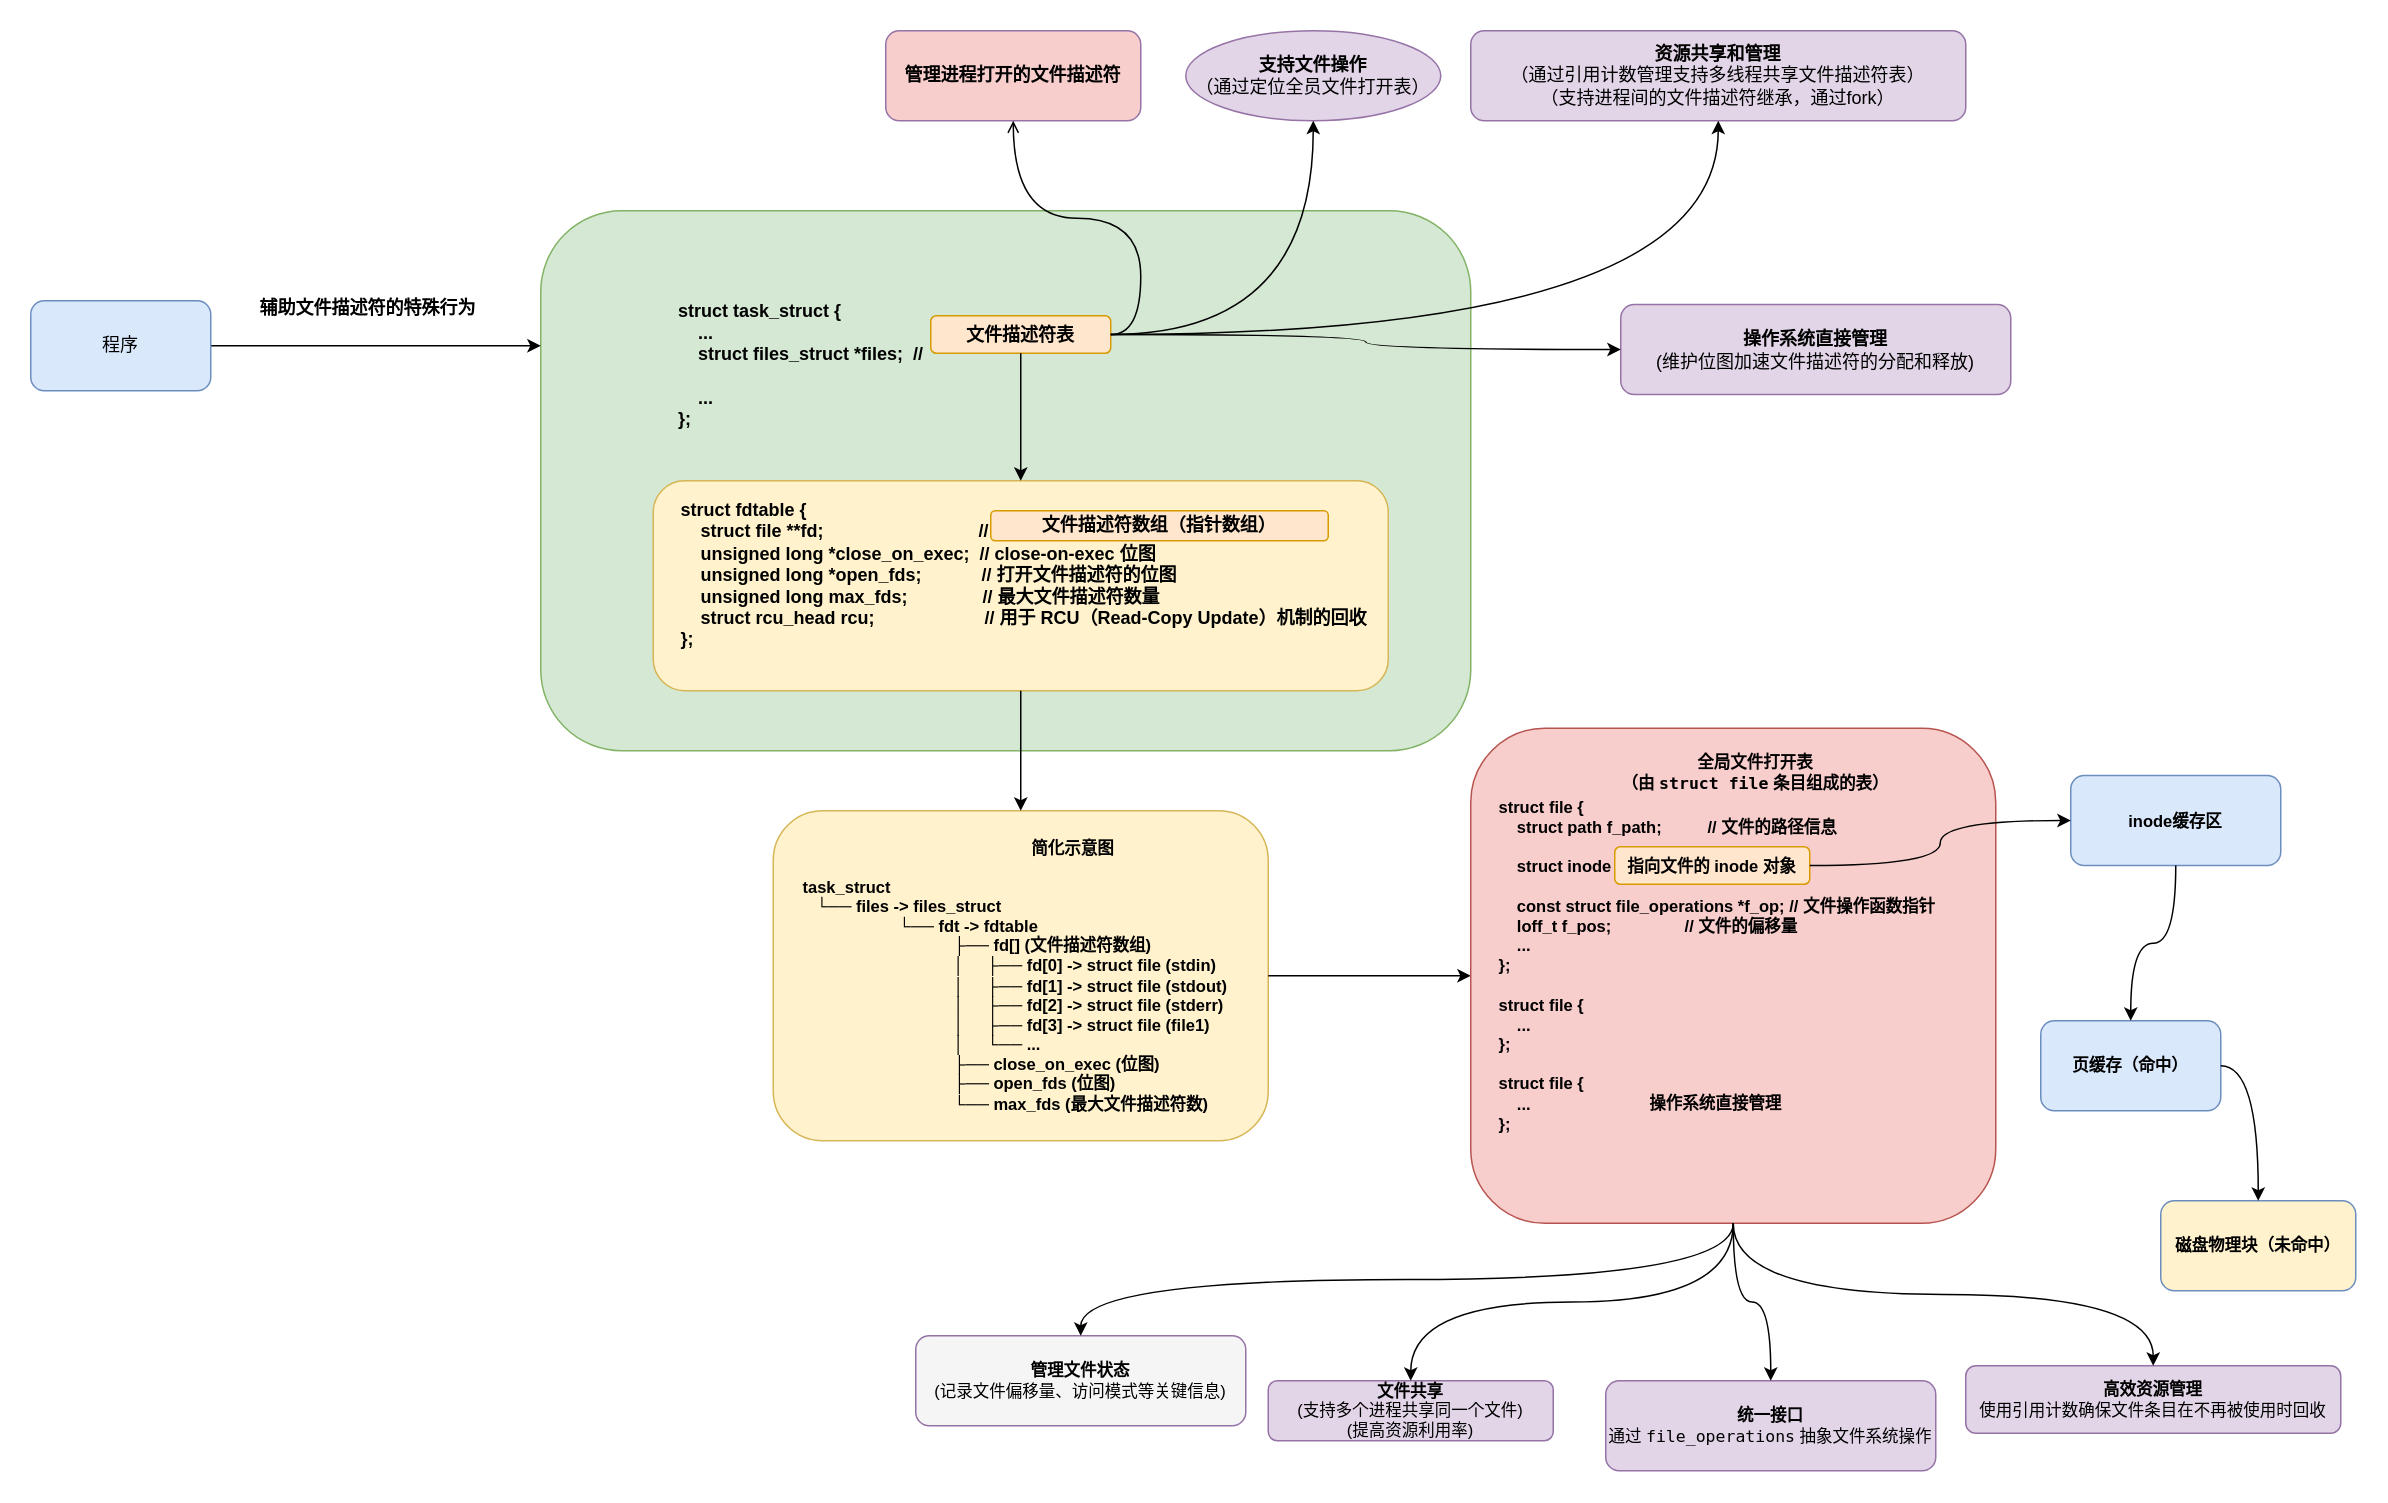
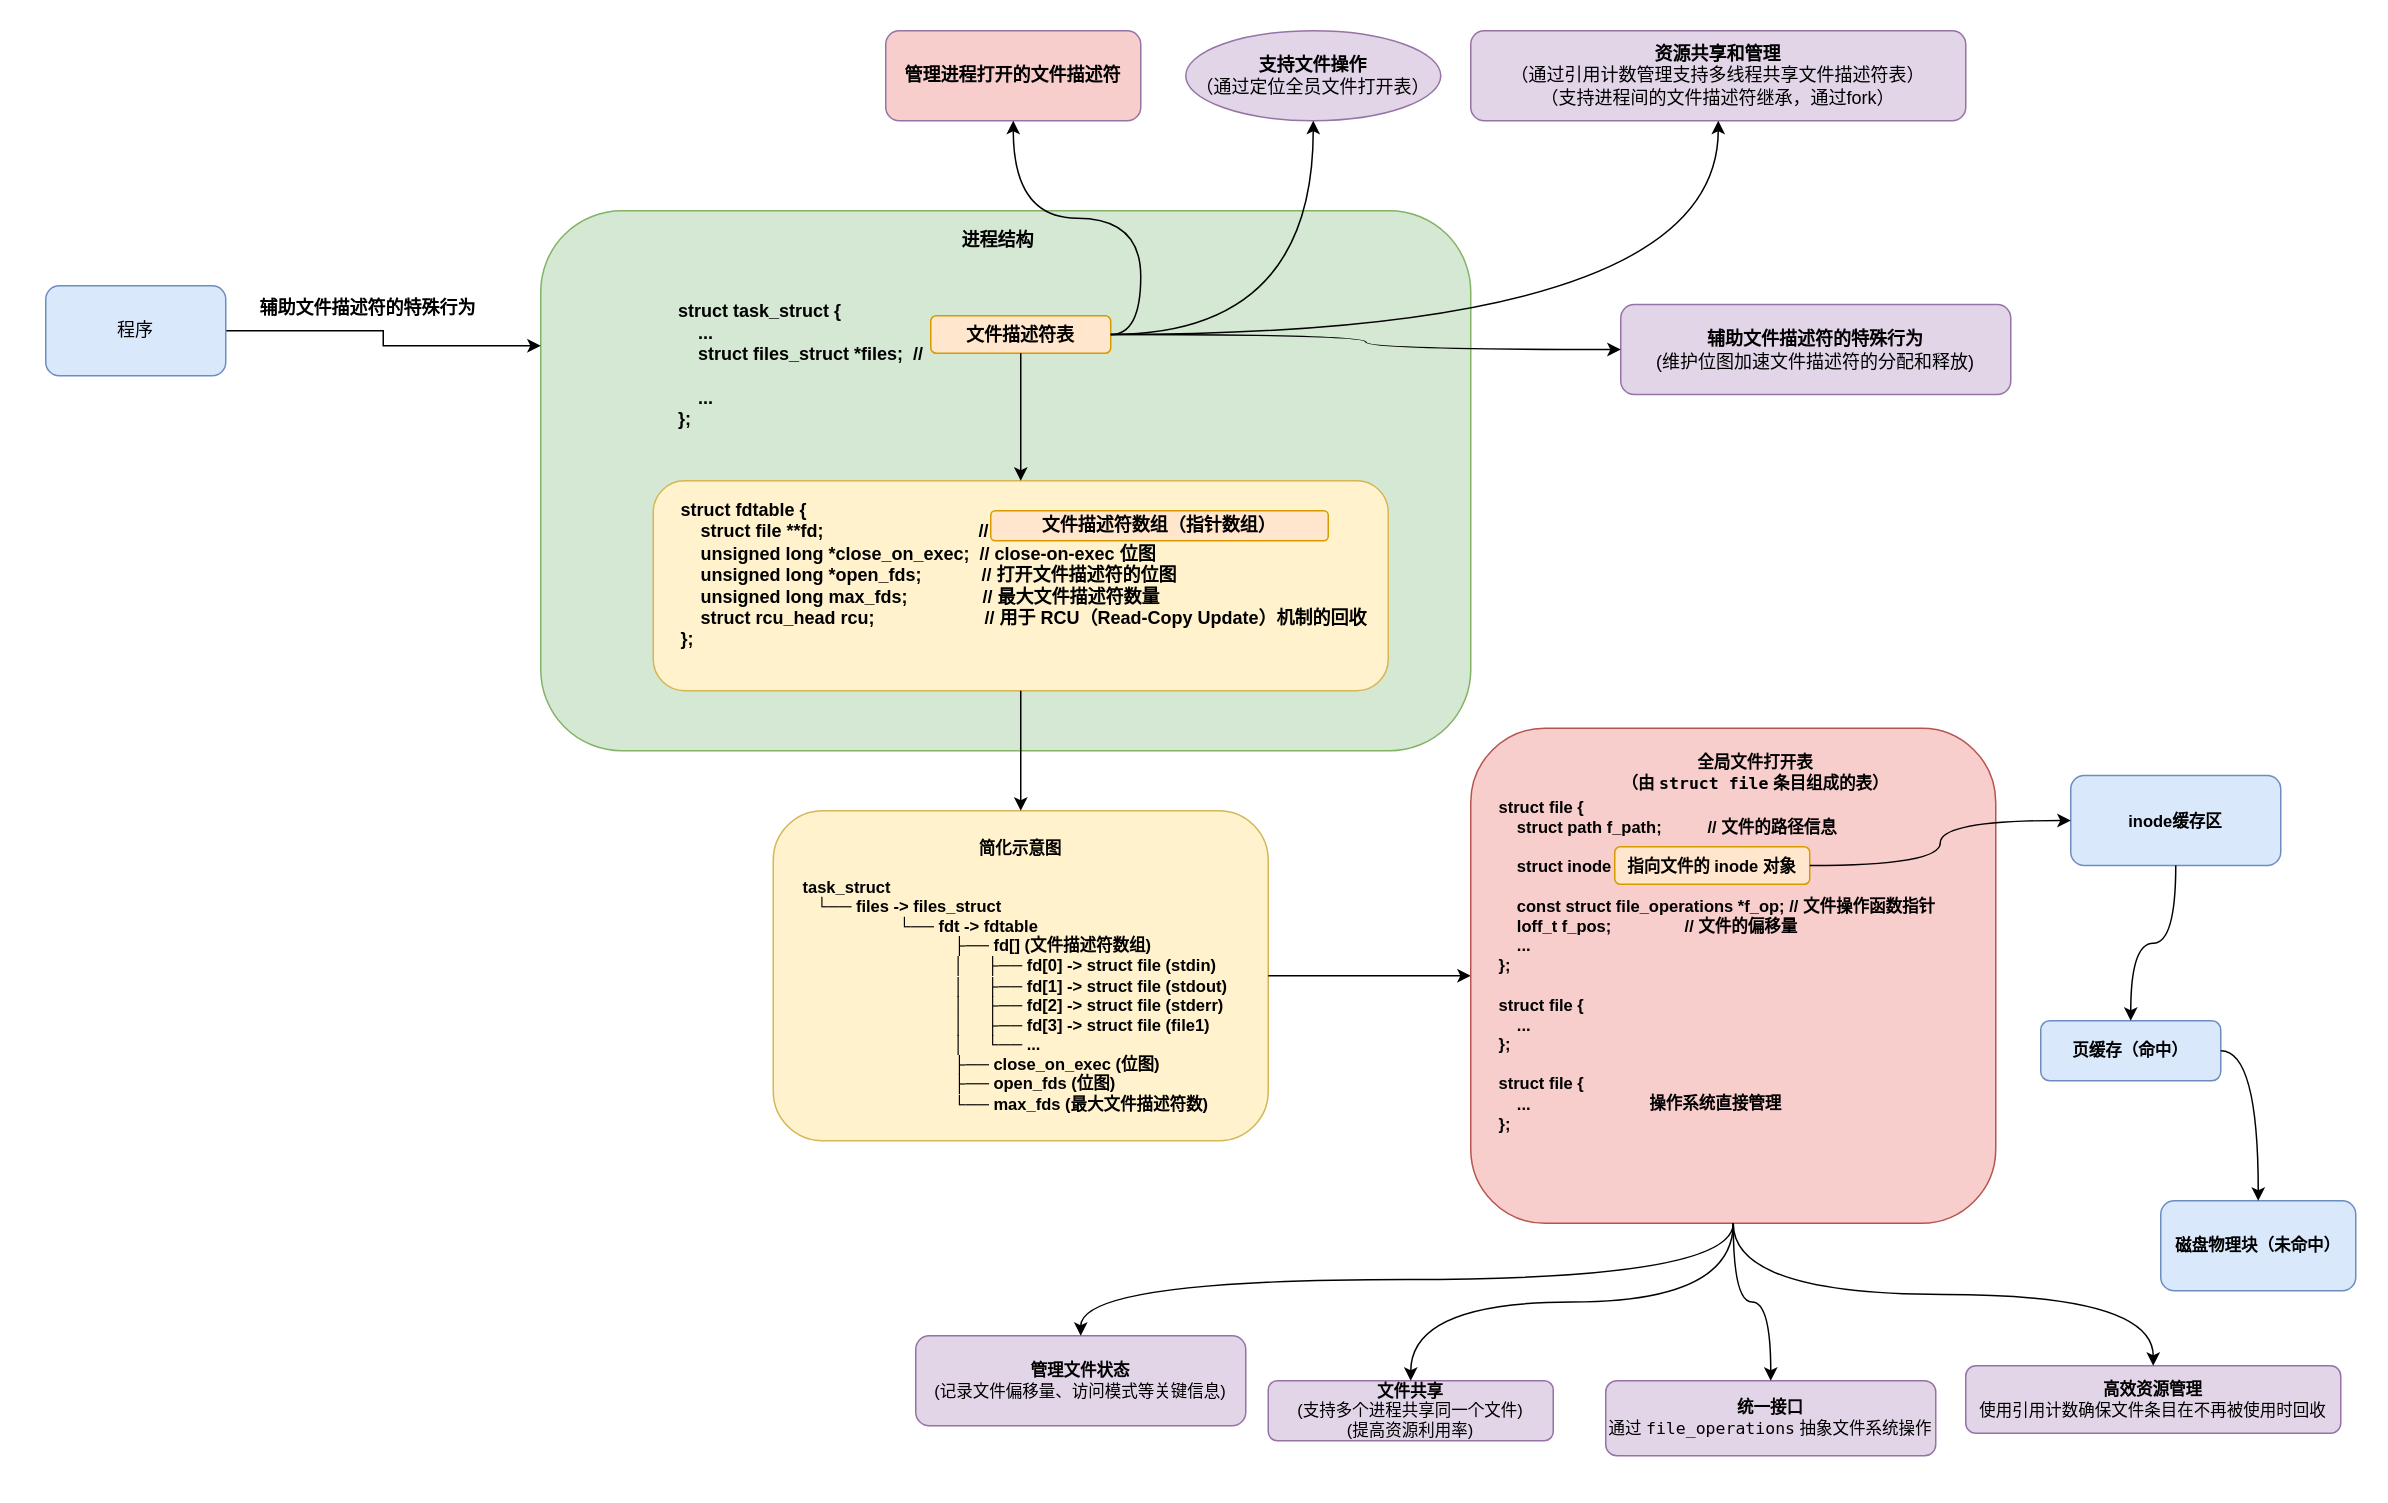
(1013, 129) -> (1013, 132)
none -> (998, 241)
(121, 346) -> (136, 331)
(1816, 350) -> (1816, 350)
(1073, 848) -> (1021, 848)
(2131, 1066) -> (2131, 1051)
(2258, 1246) -> (2258, 1246)
(1081, 1381) -> (1081, 1381)
(1771, 1426) -> (1771, 1418)
